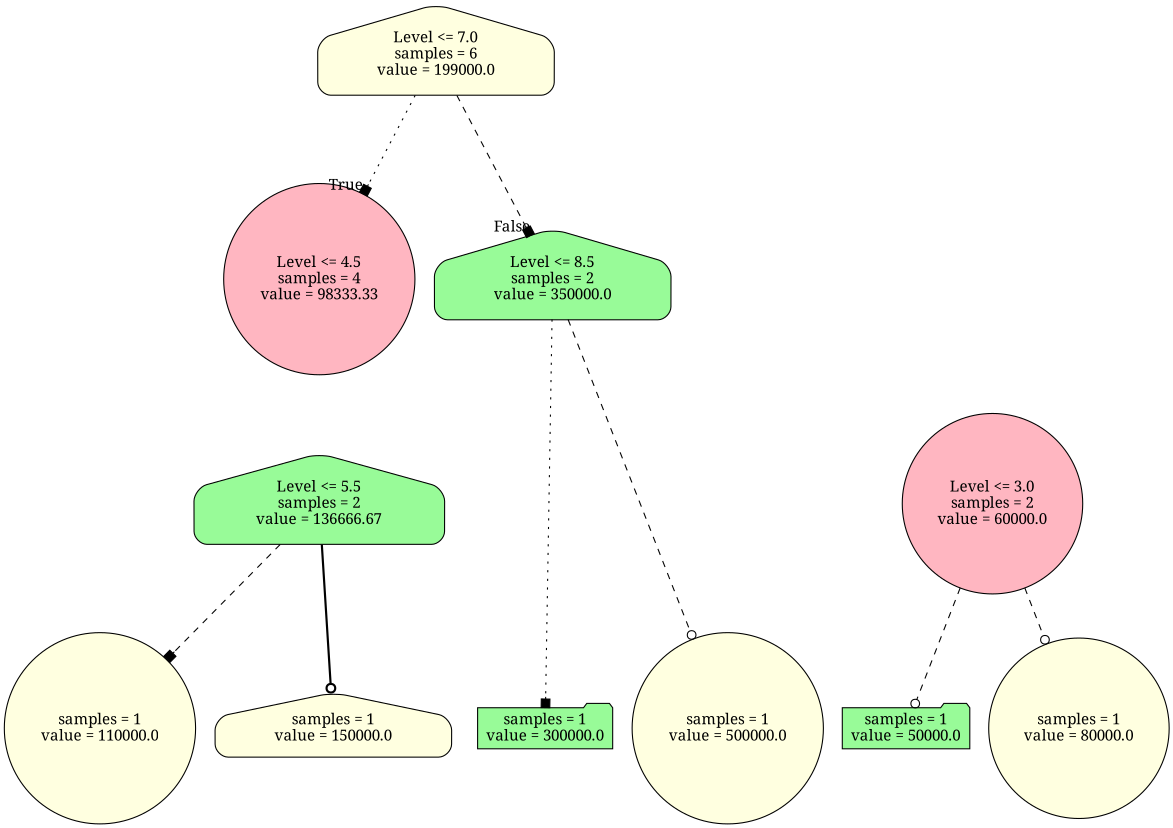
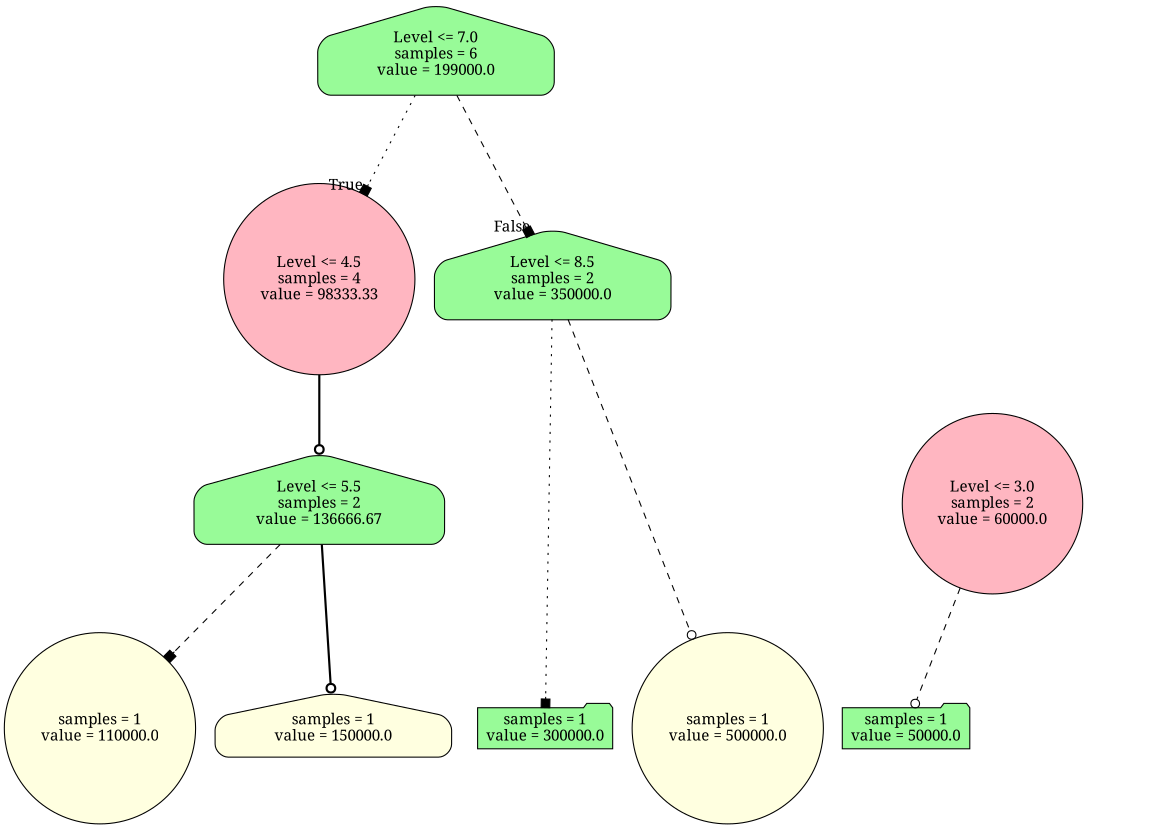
(436, 55) -> (436, 55)
none -> (319, 410)
(1079, 728) -> none
